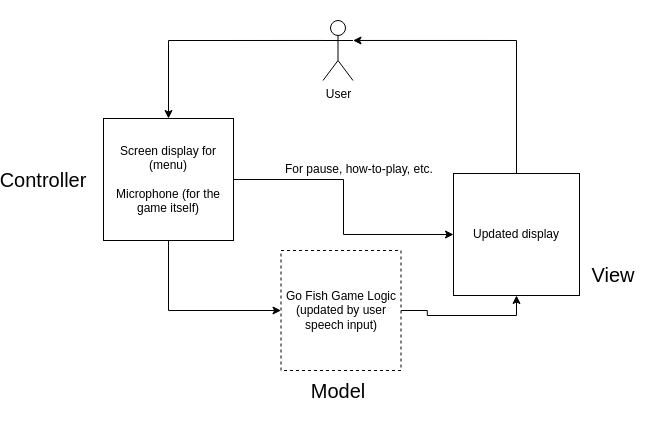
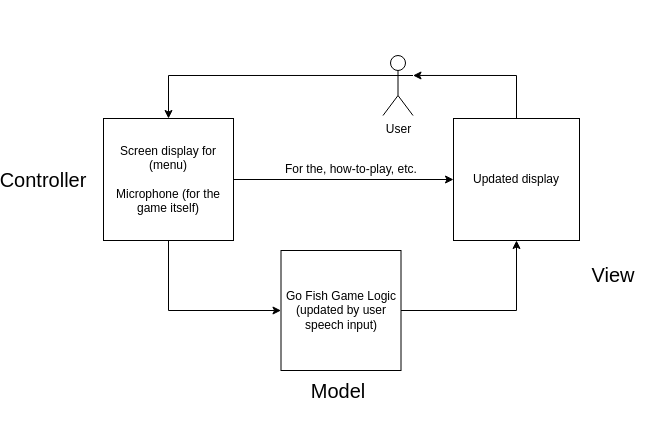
(338, 51) -> (398, 86)
(369, 170) -> (362, 170)
(517, 235) -> (517, 180)
(341, 311) -> (341, 311)
